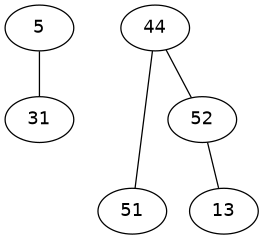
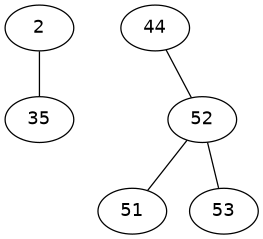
(39, 28) -> (39, 28)
(39, 120) -> (39, 120)
(144, 120) -> (167, 165)
(224, 211) -> (224, 211)
